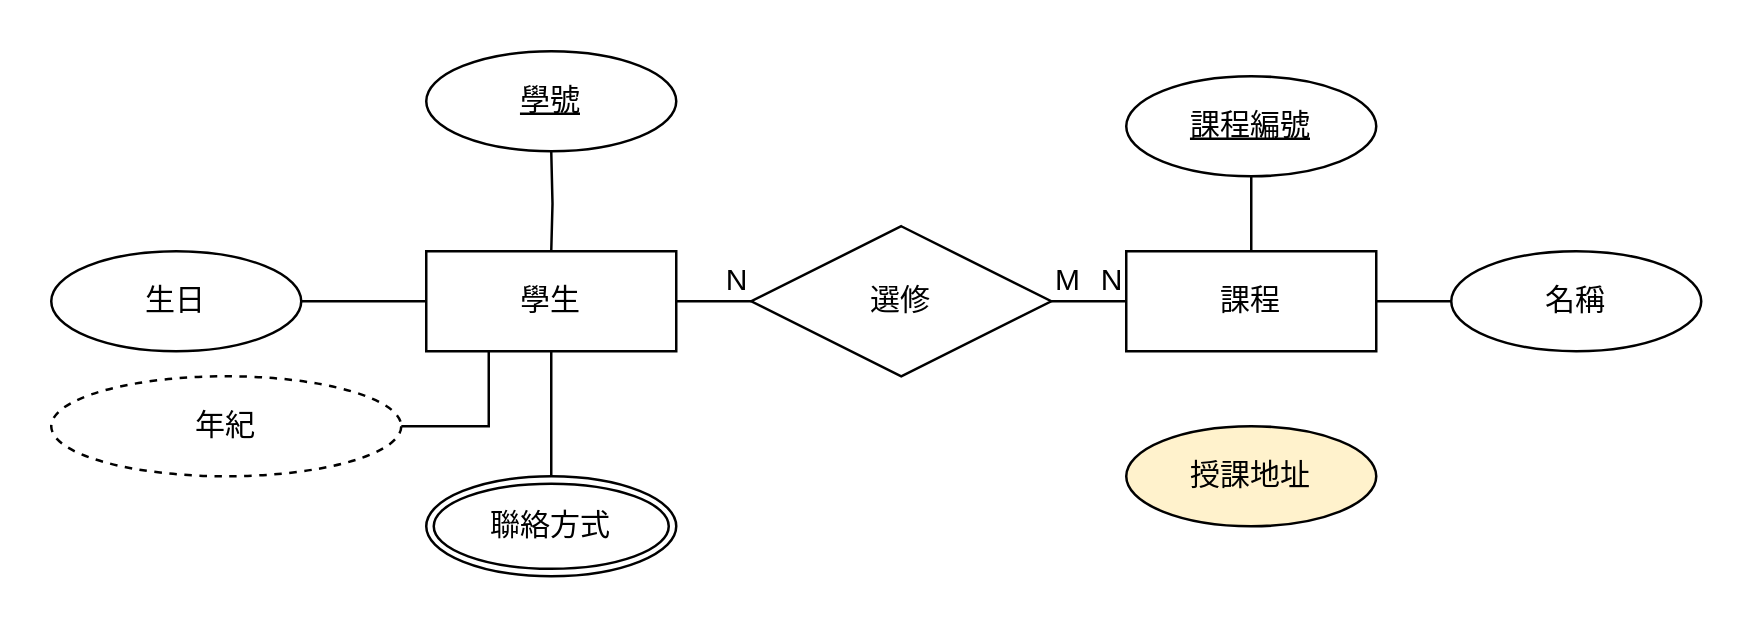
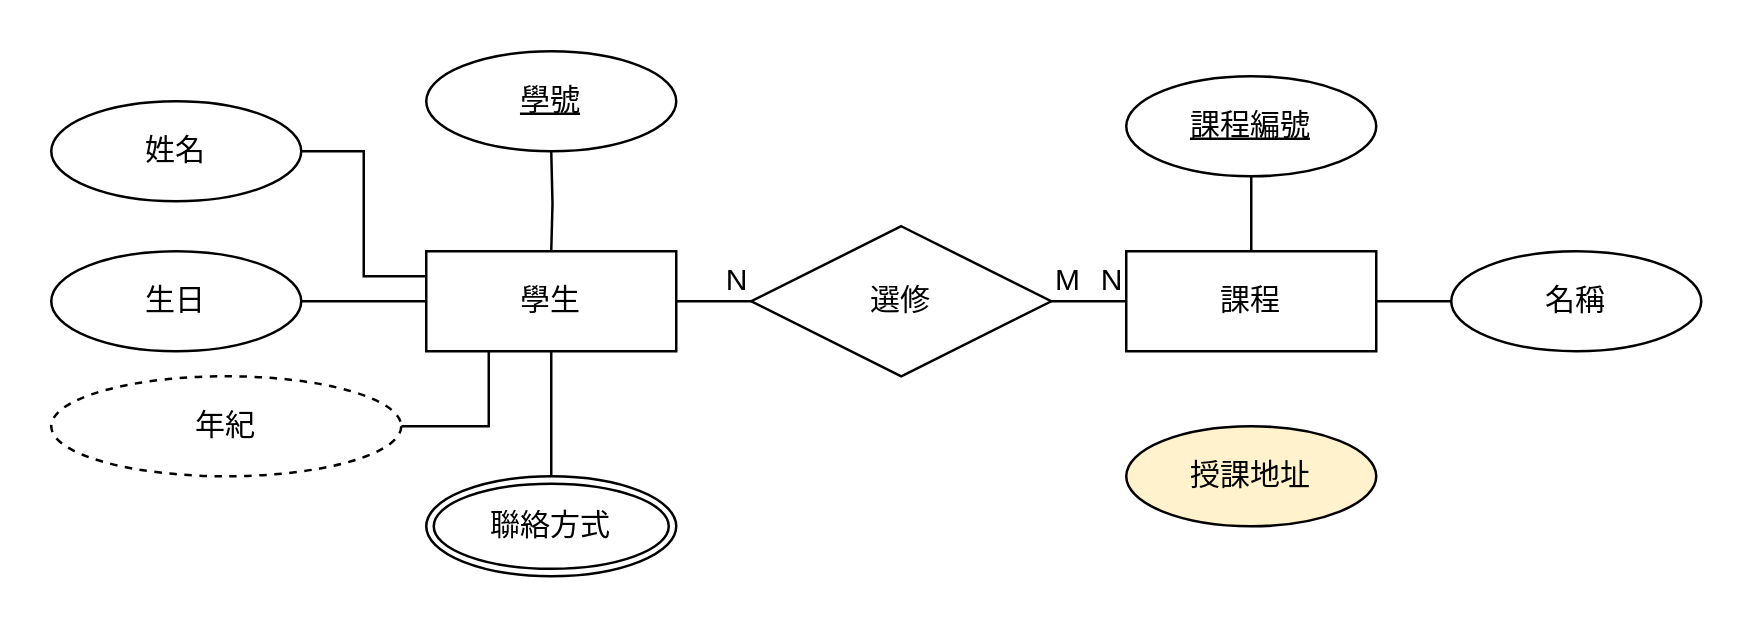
none -> (176, 151)
none -> (364, 213)
